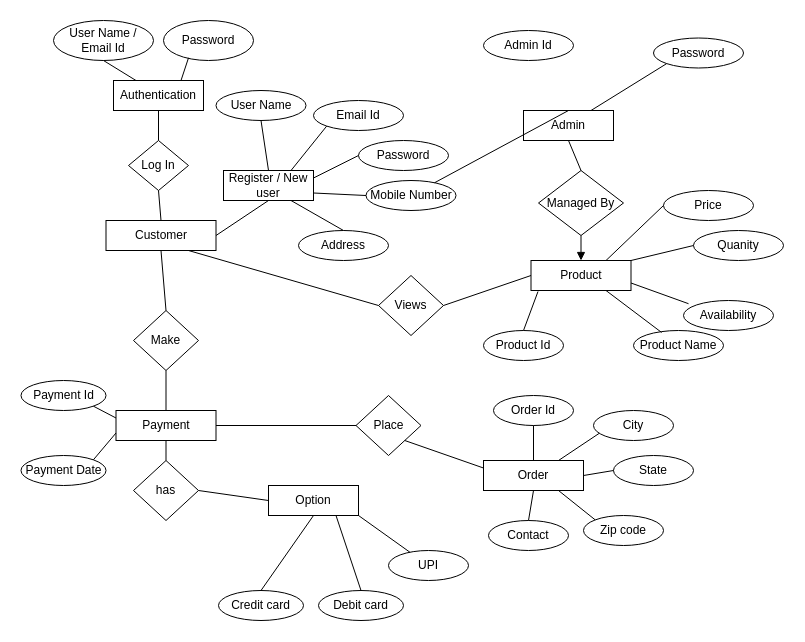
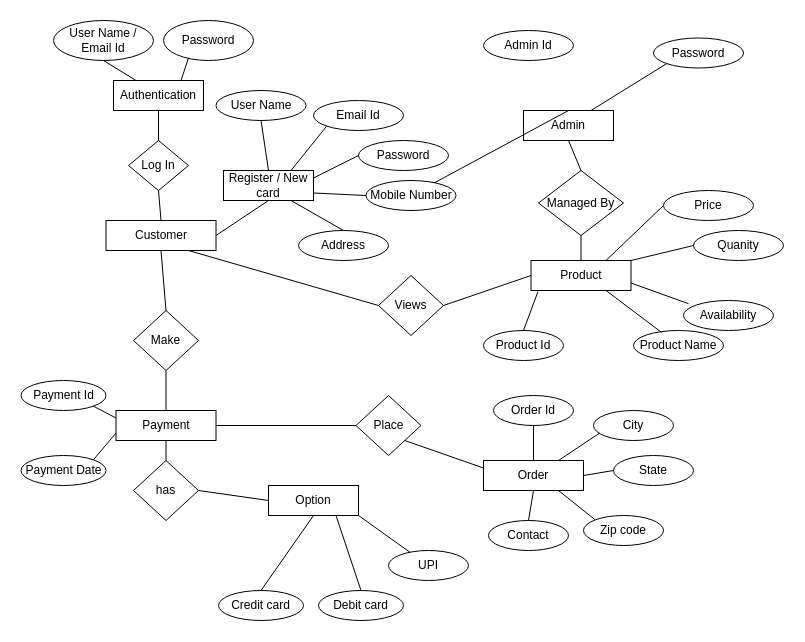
(269, 186) -> (269, 186)
(581, 251) -> (581, 254)
